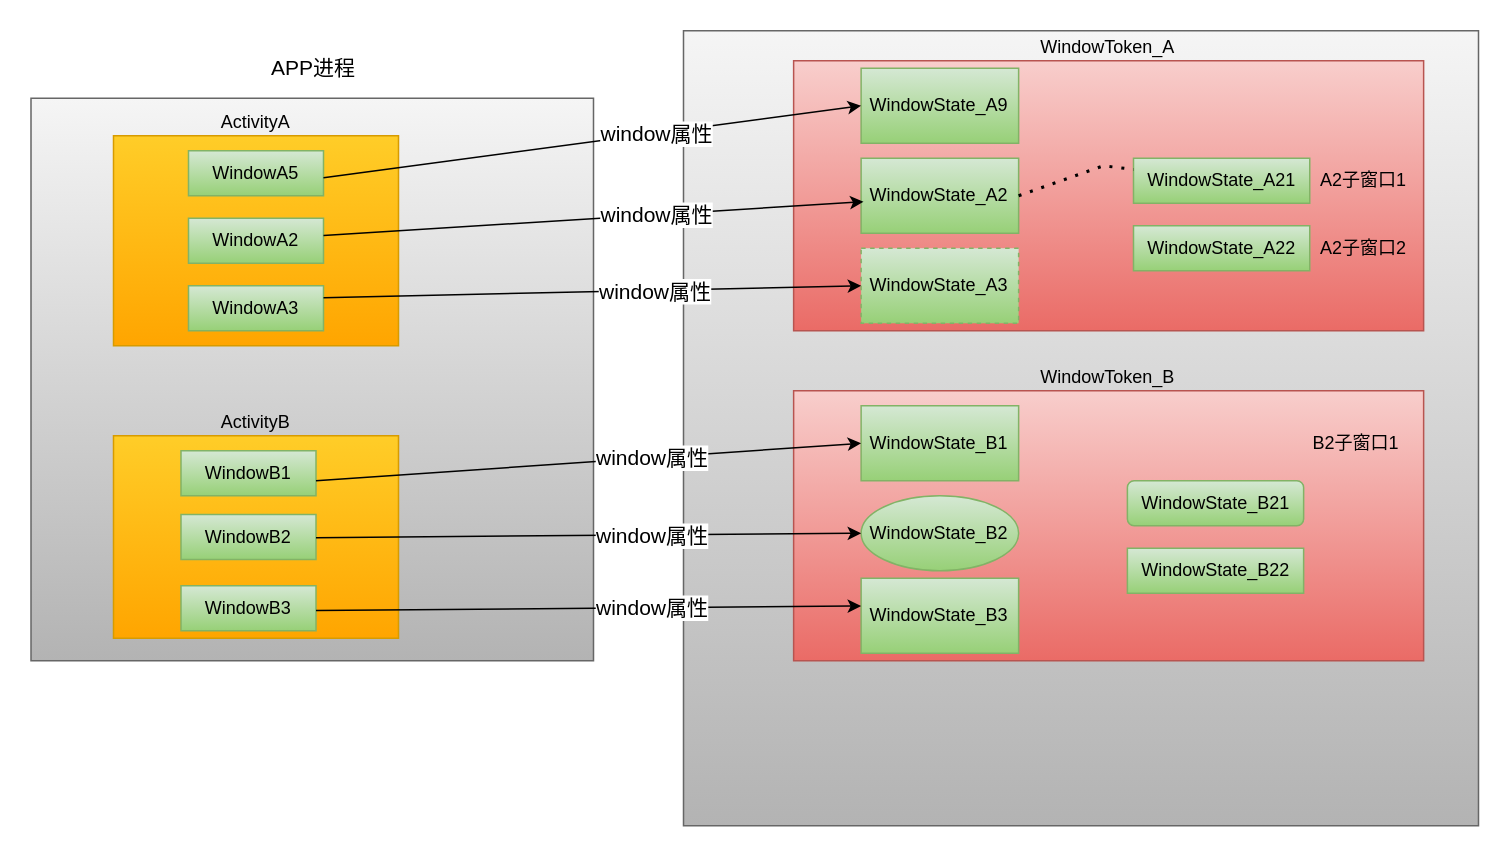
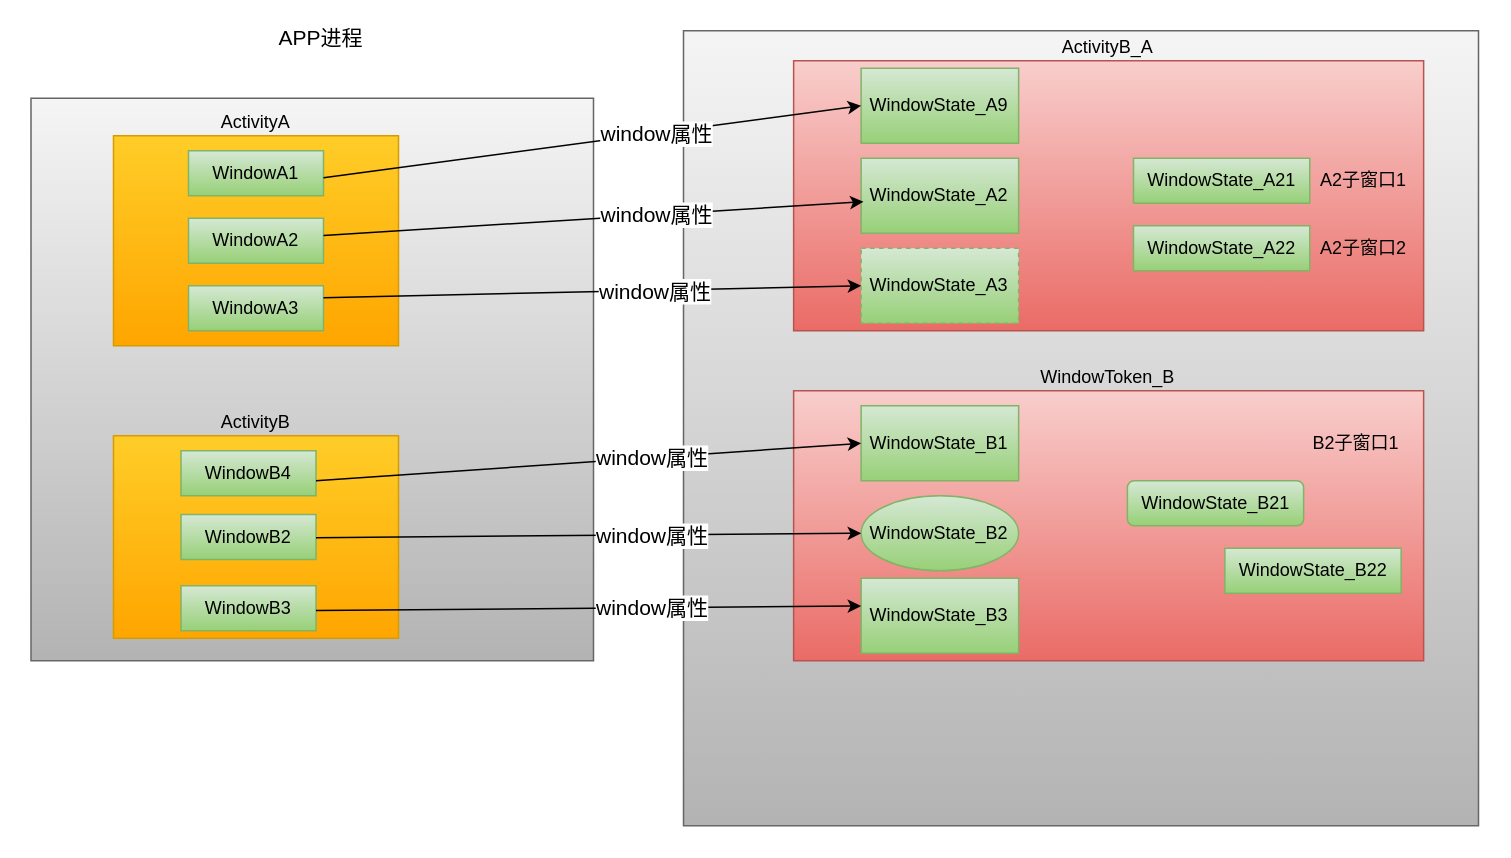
(1108, 45) -> (1108, 45)
(312, 68) -> (320, 38)
(256, 173) -> (256, 173)
(1073, 176) -> none
(248, 473) -> (248, 473)
(1215, 571) -> (1313, 571)
